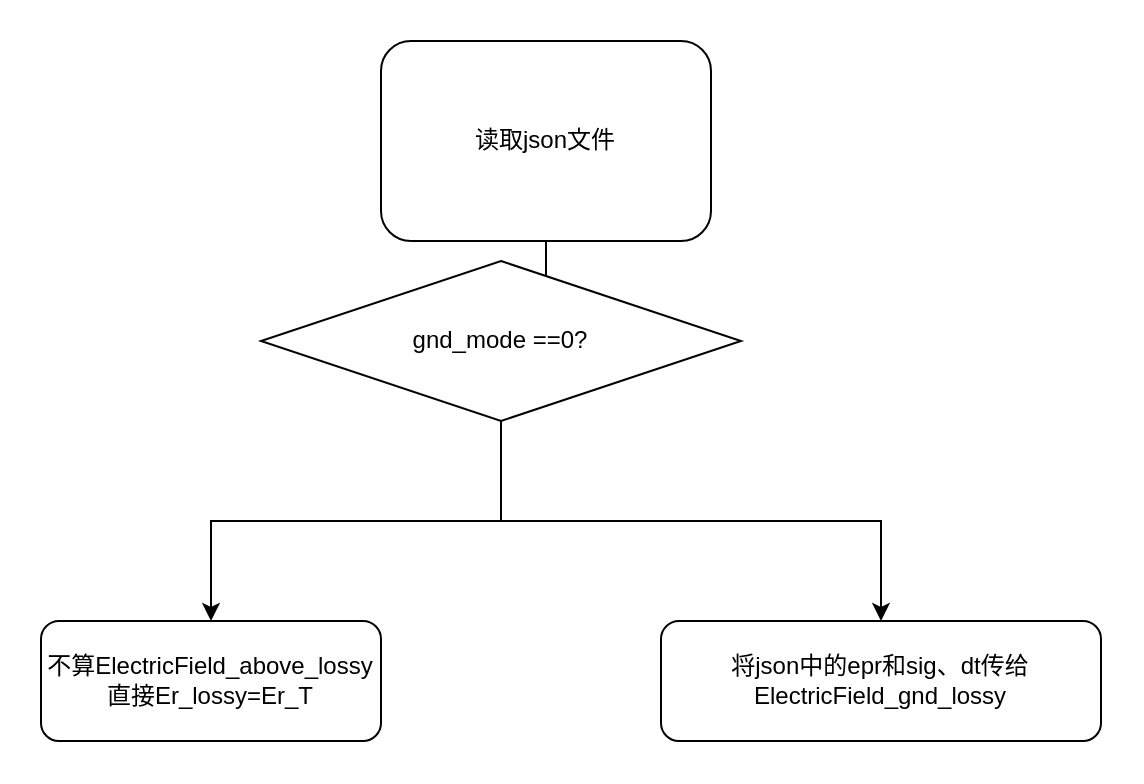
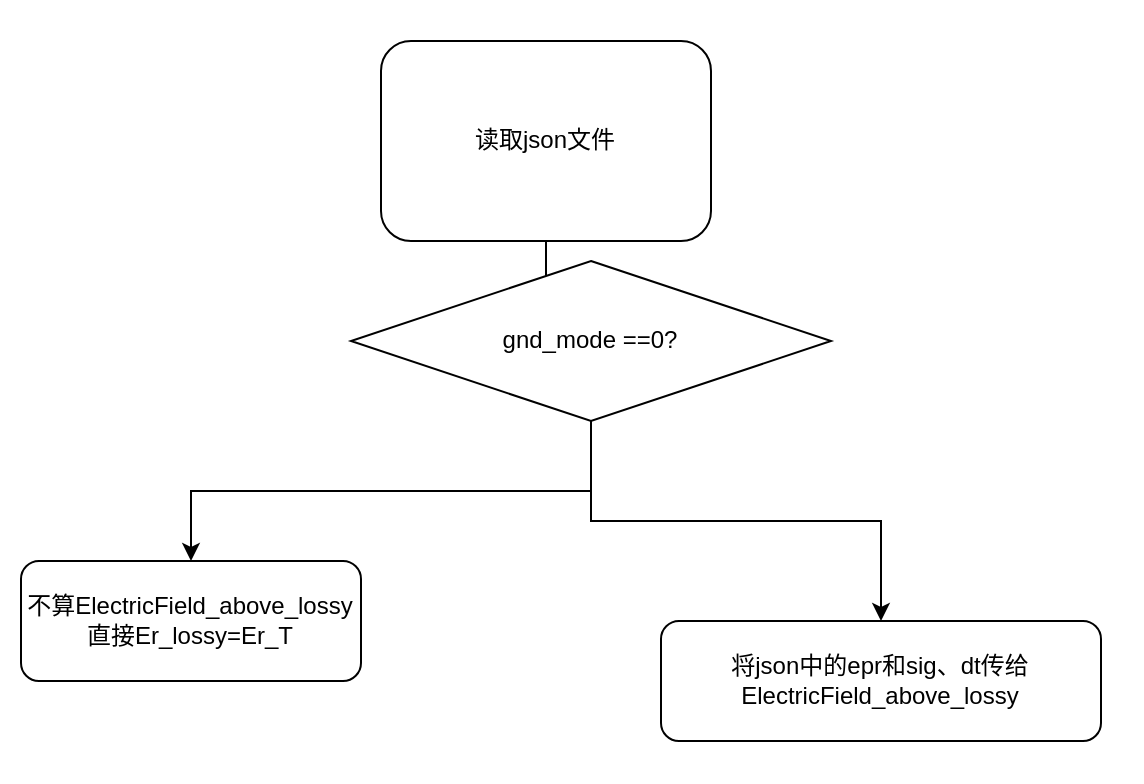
(501, 341) -> (591, 341)
(211, 681) -> (191, 621)
(881, 681) -> (881, 681)
